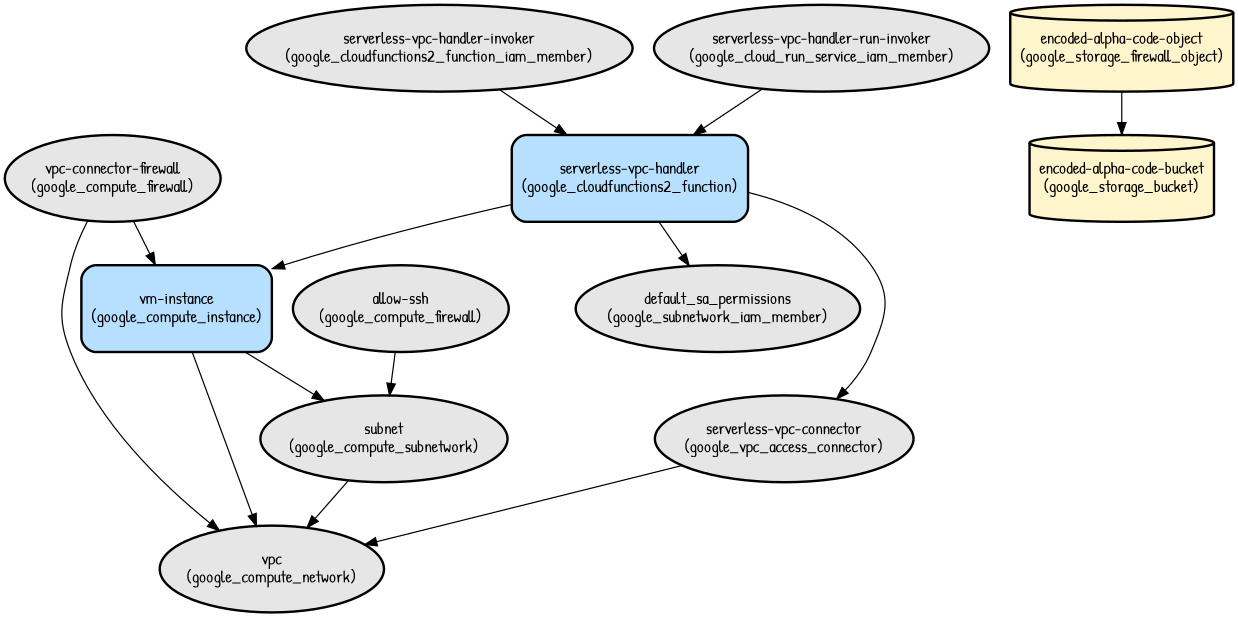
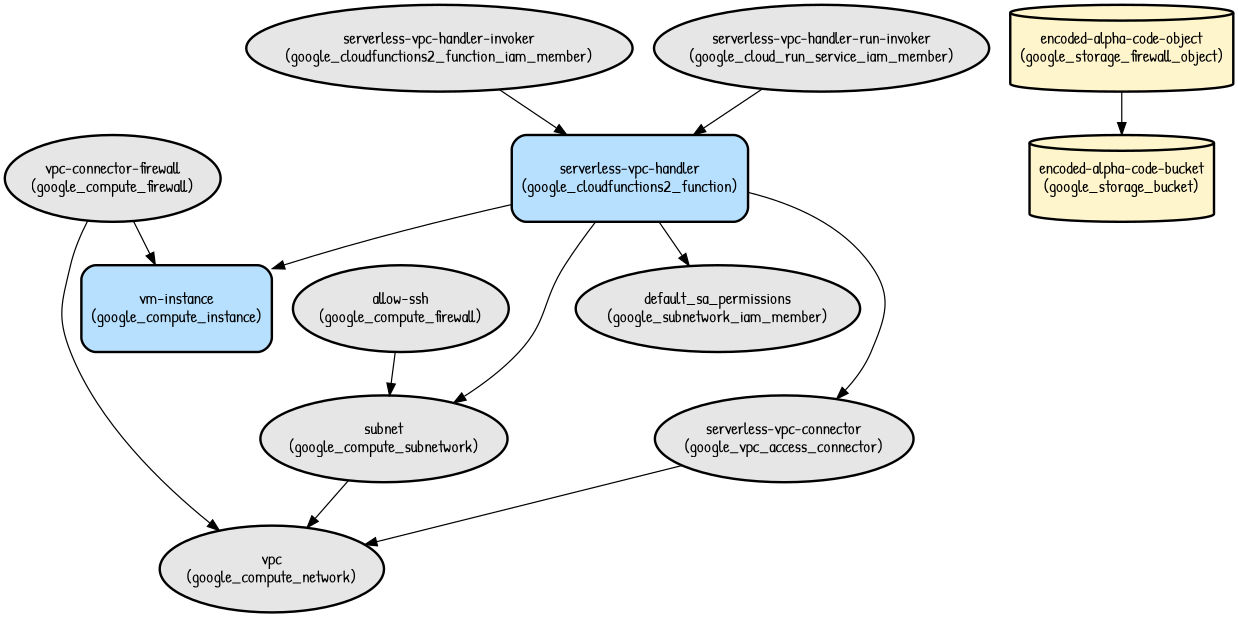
(279, 373) -> (541, 318)
(222, 434) -> none
